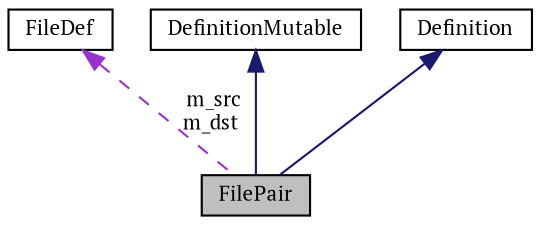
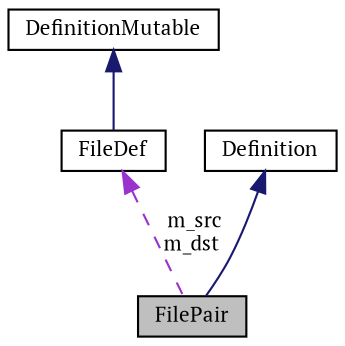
(256, 123) -> (114, 101)
